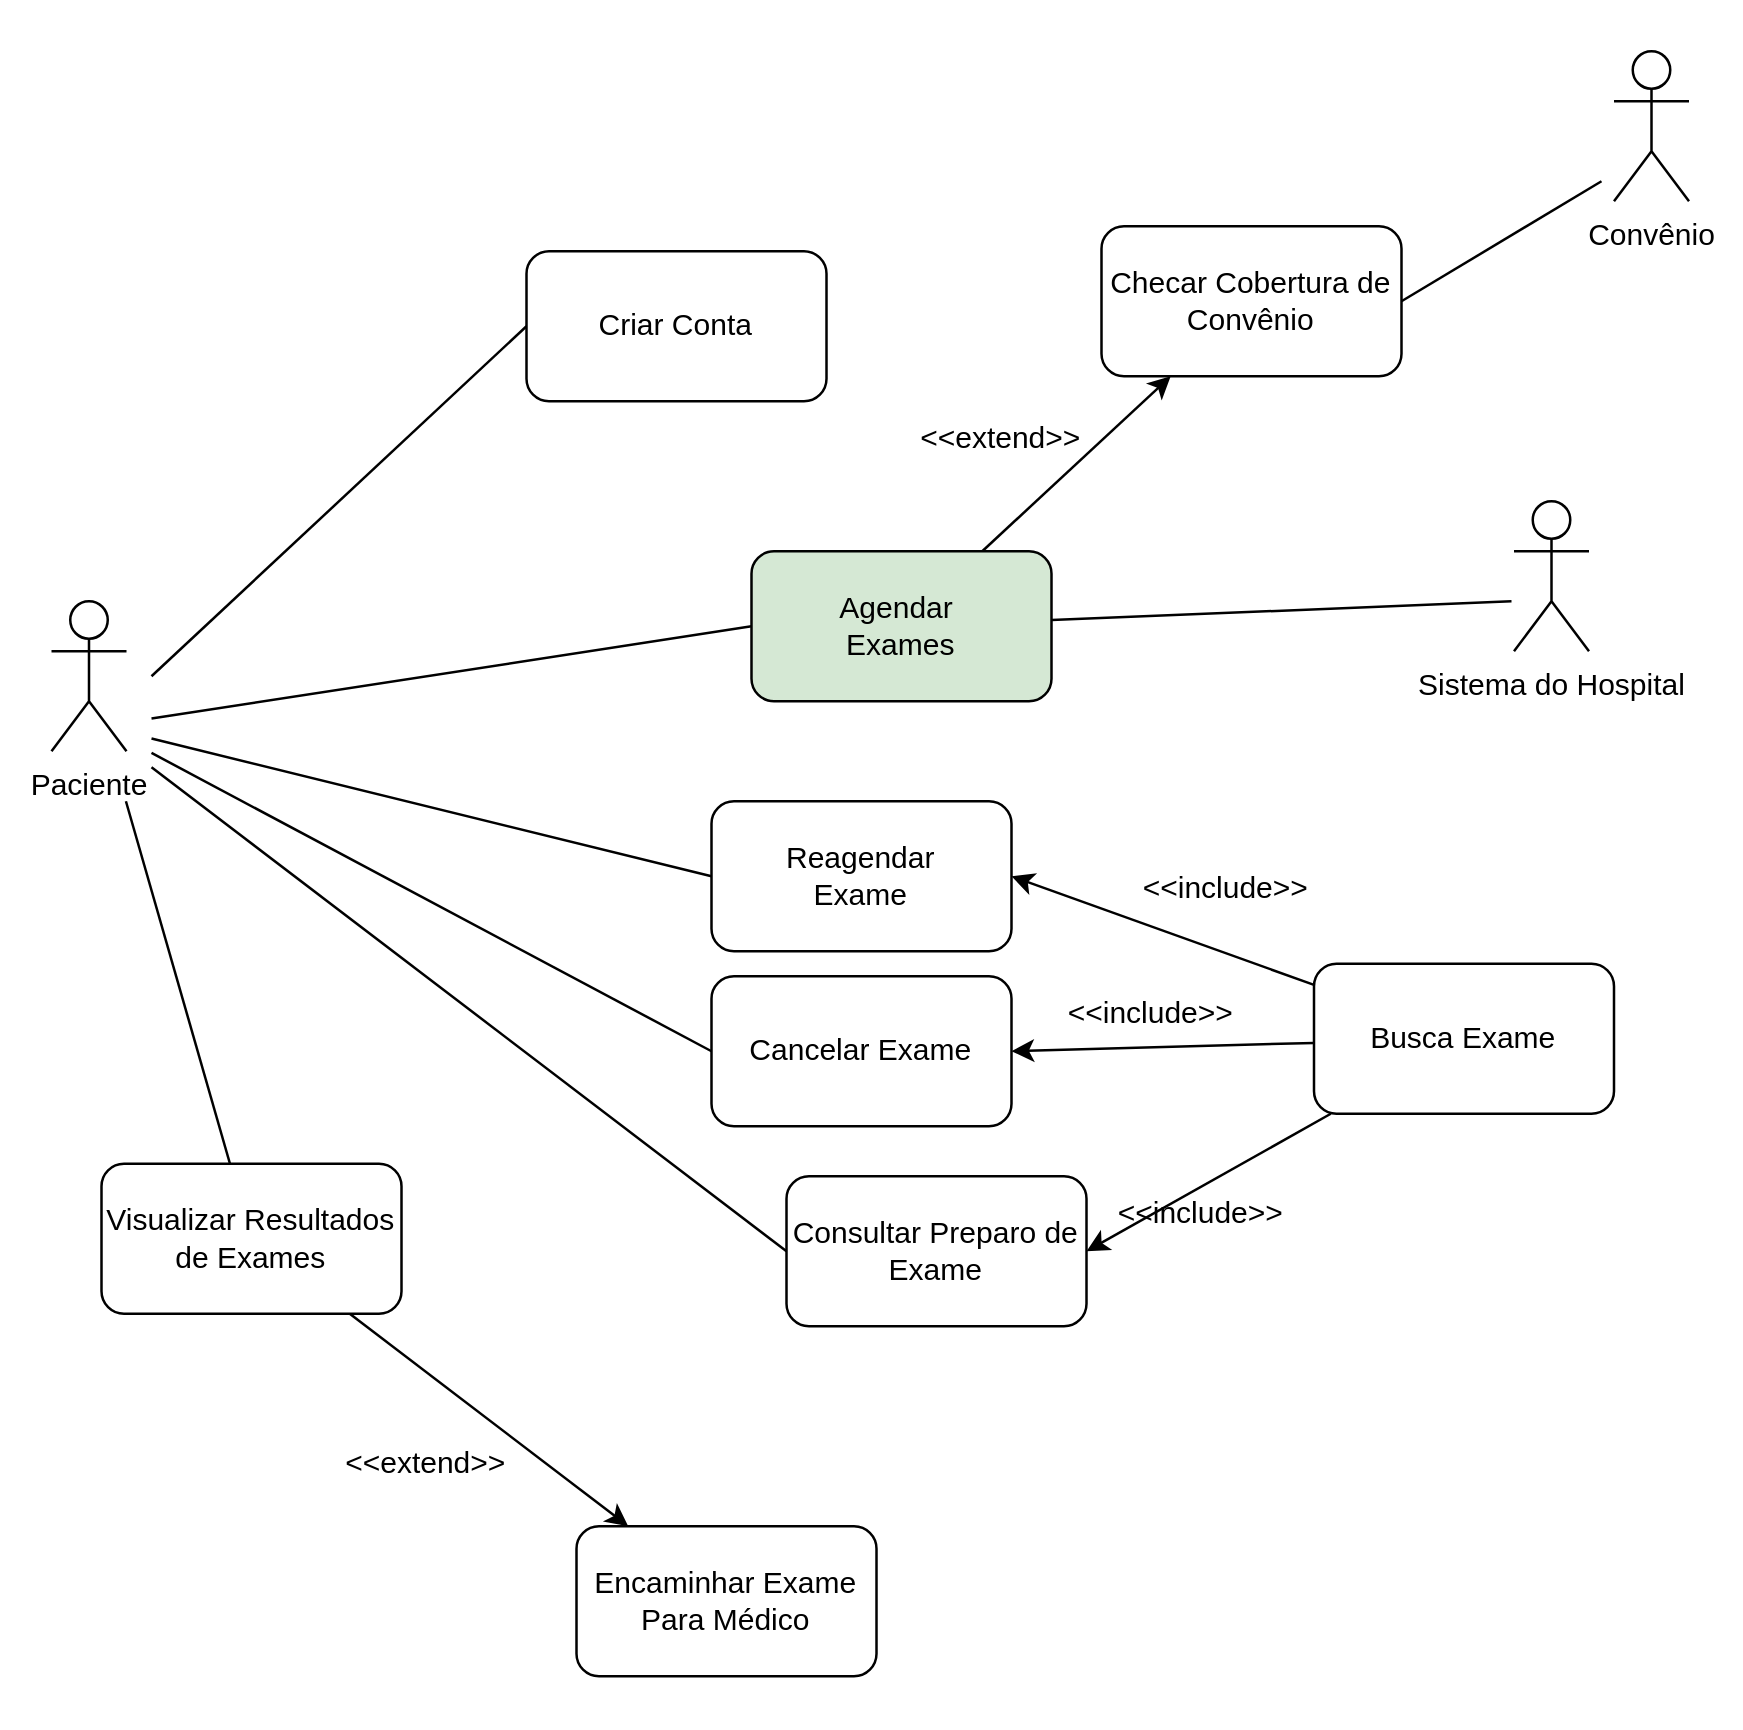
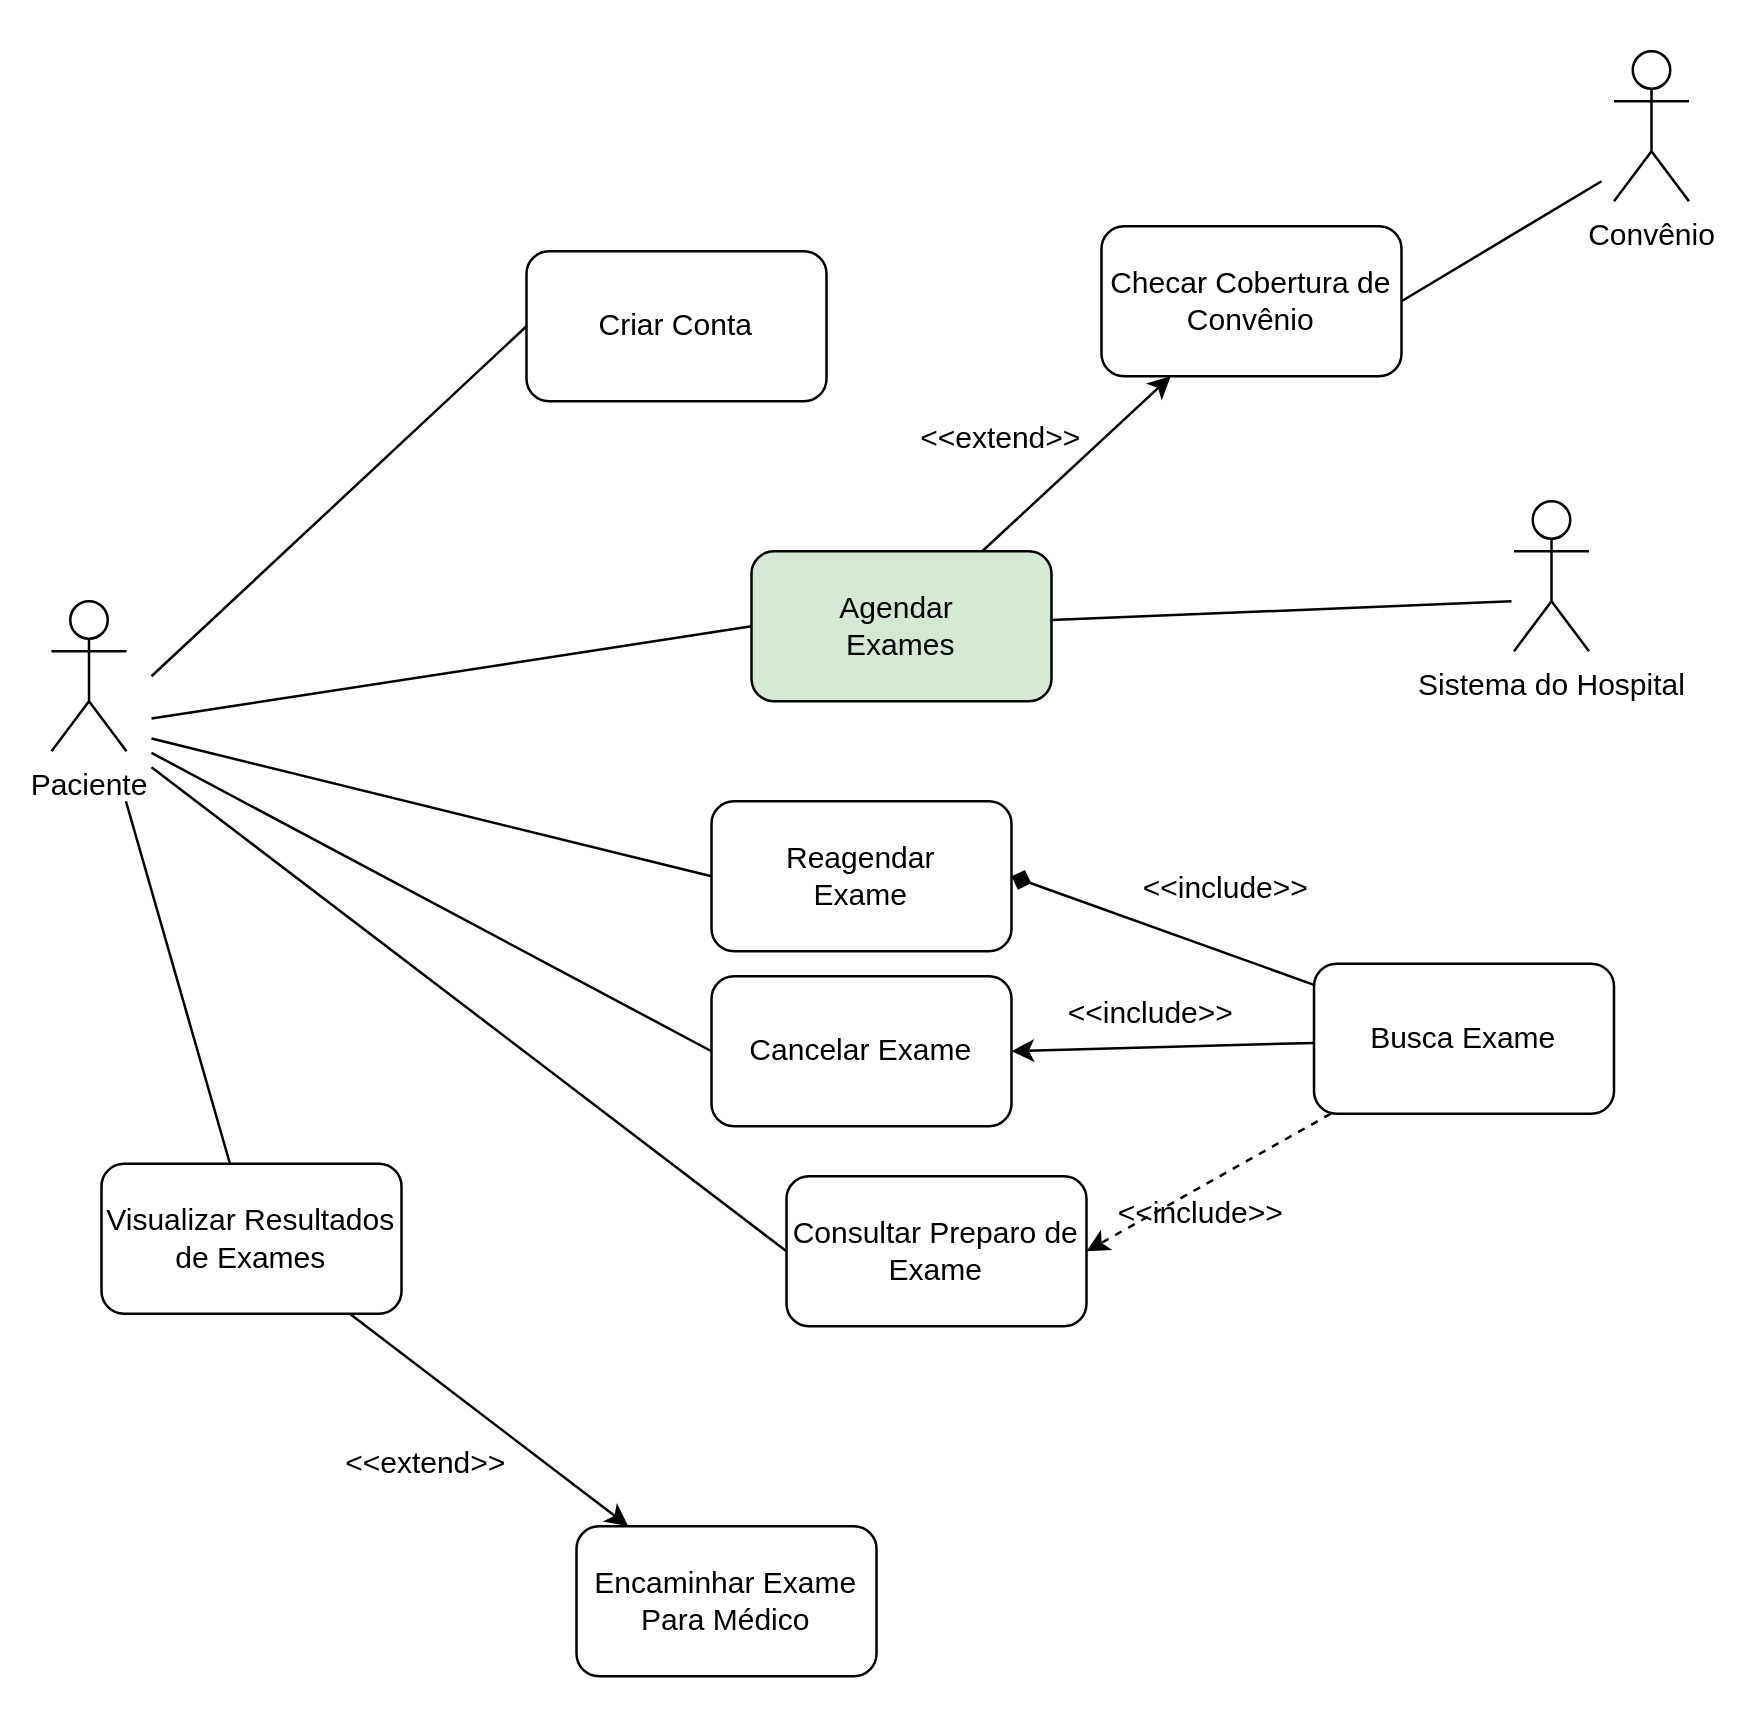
(1028, 882) -> (1030, 883)
(1216, 1178) -> (1216, 1178)
